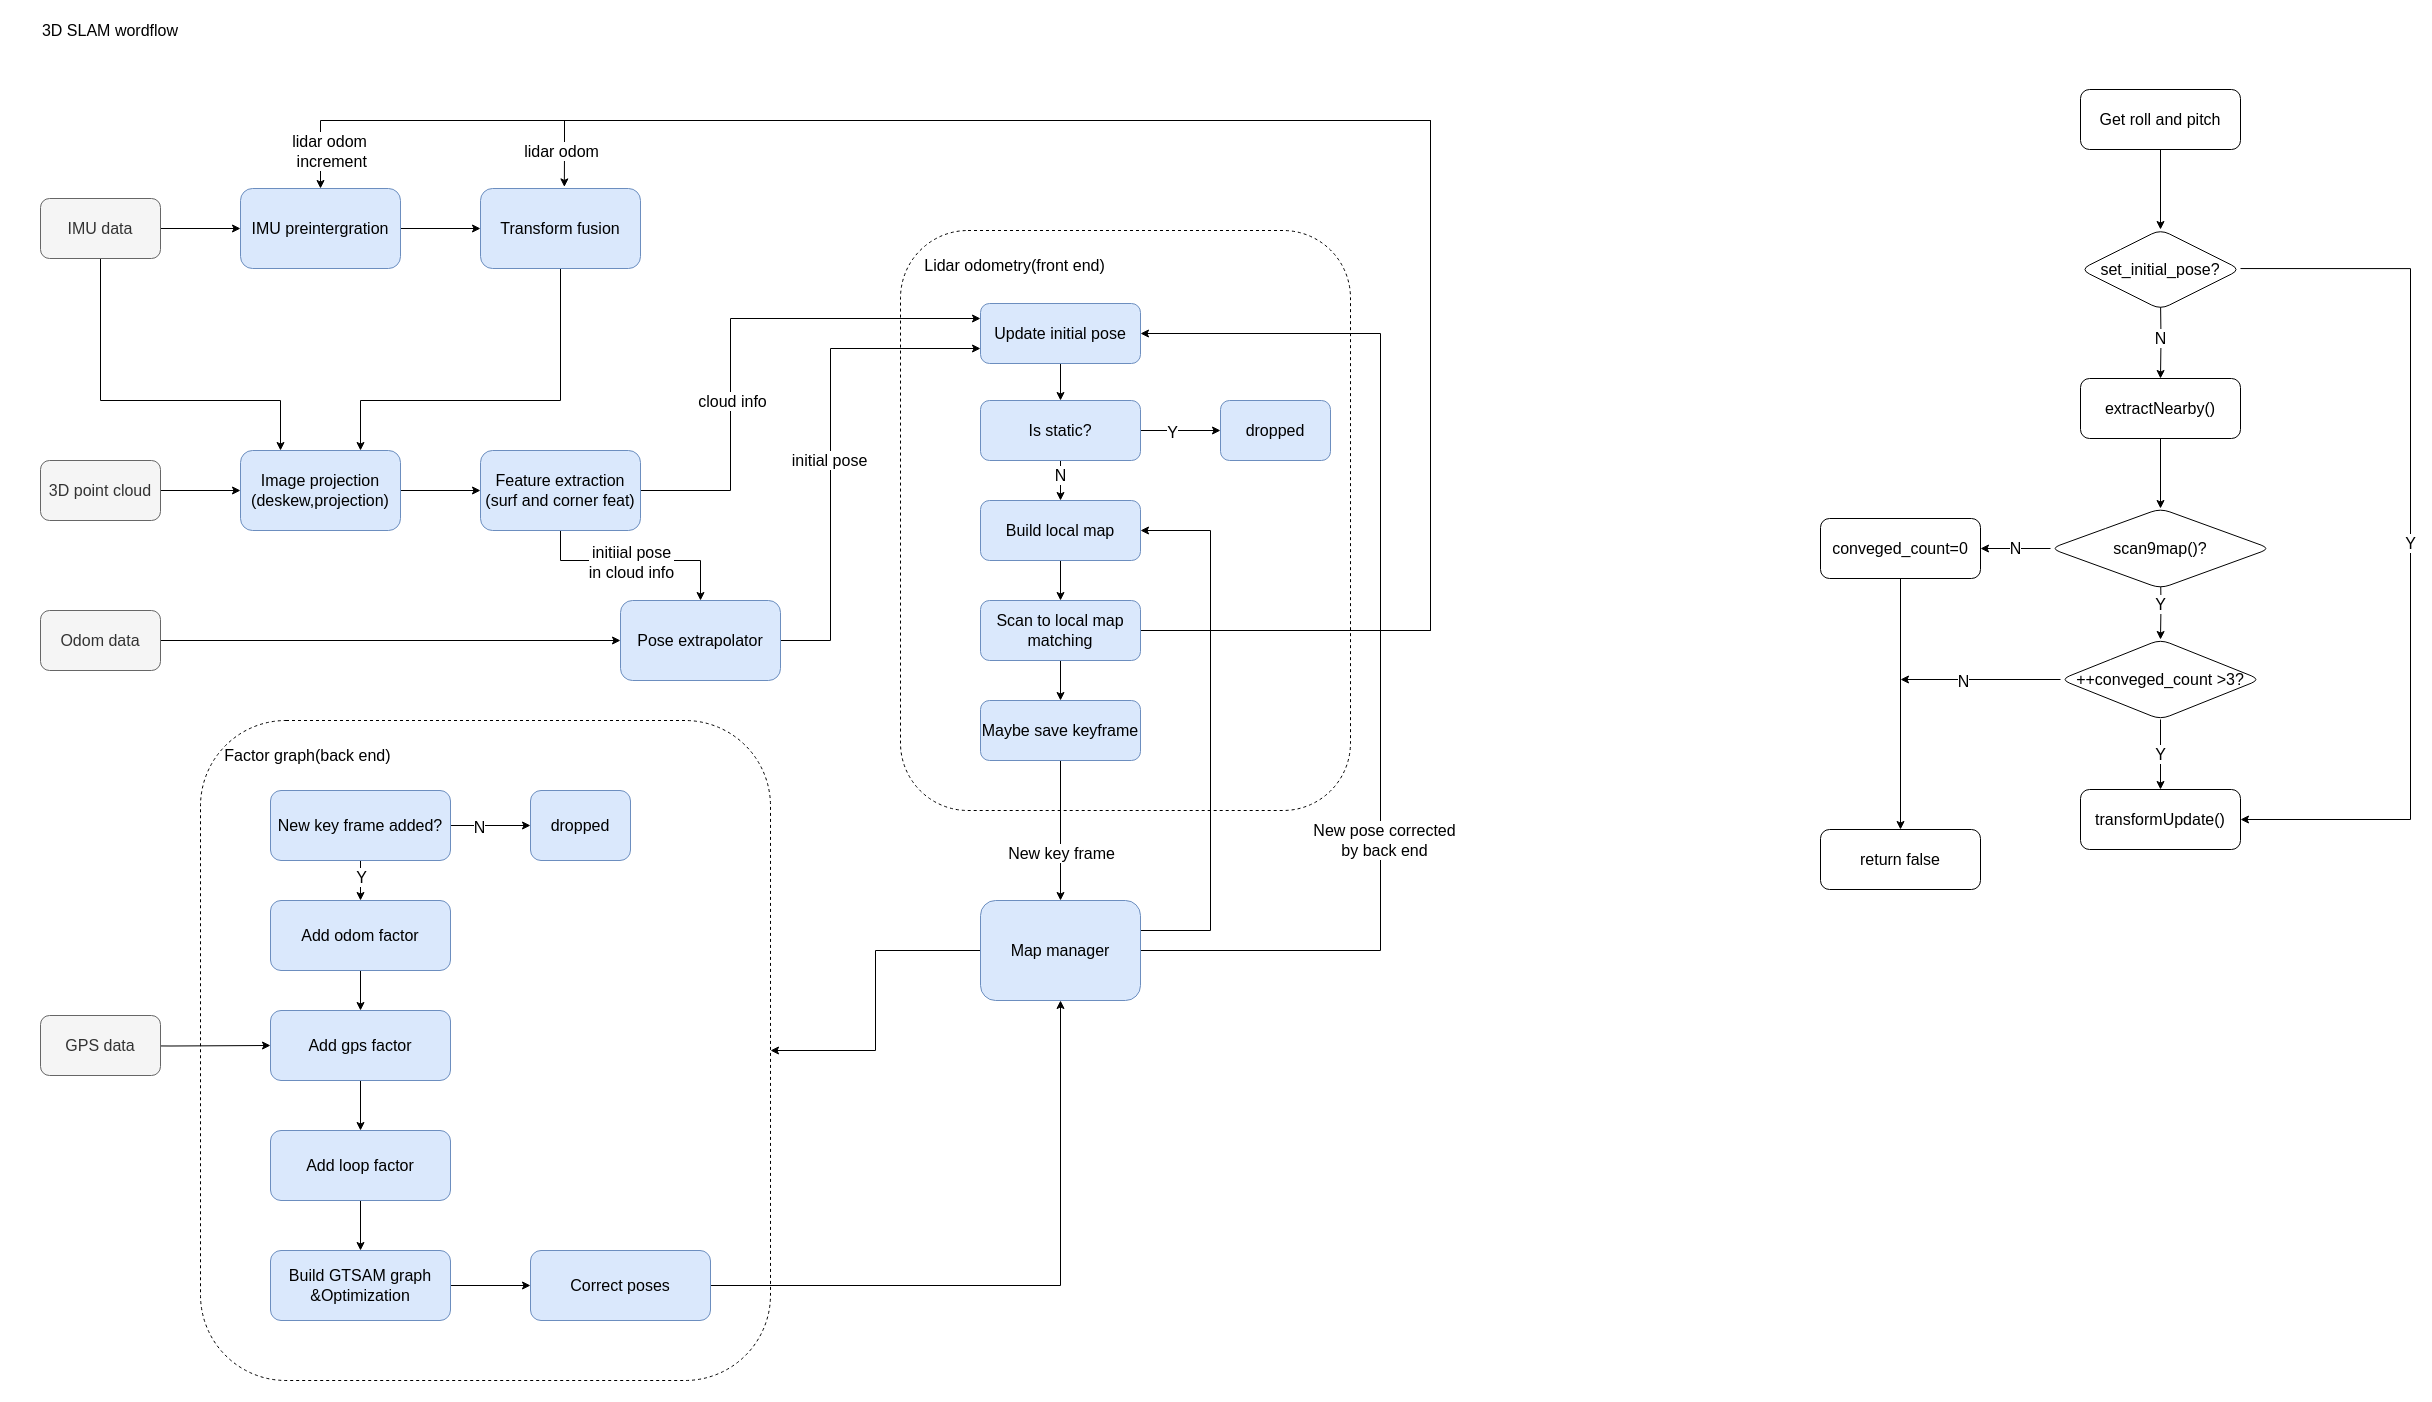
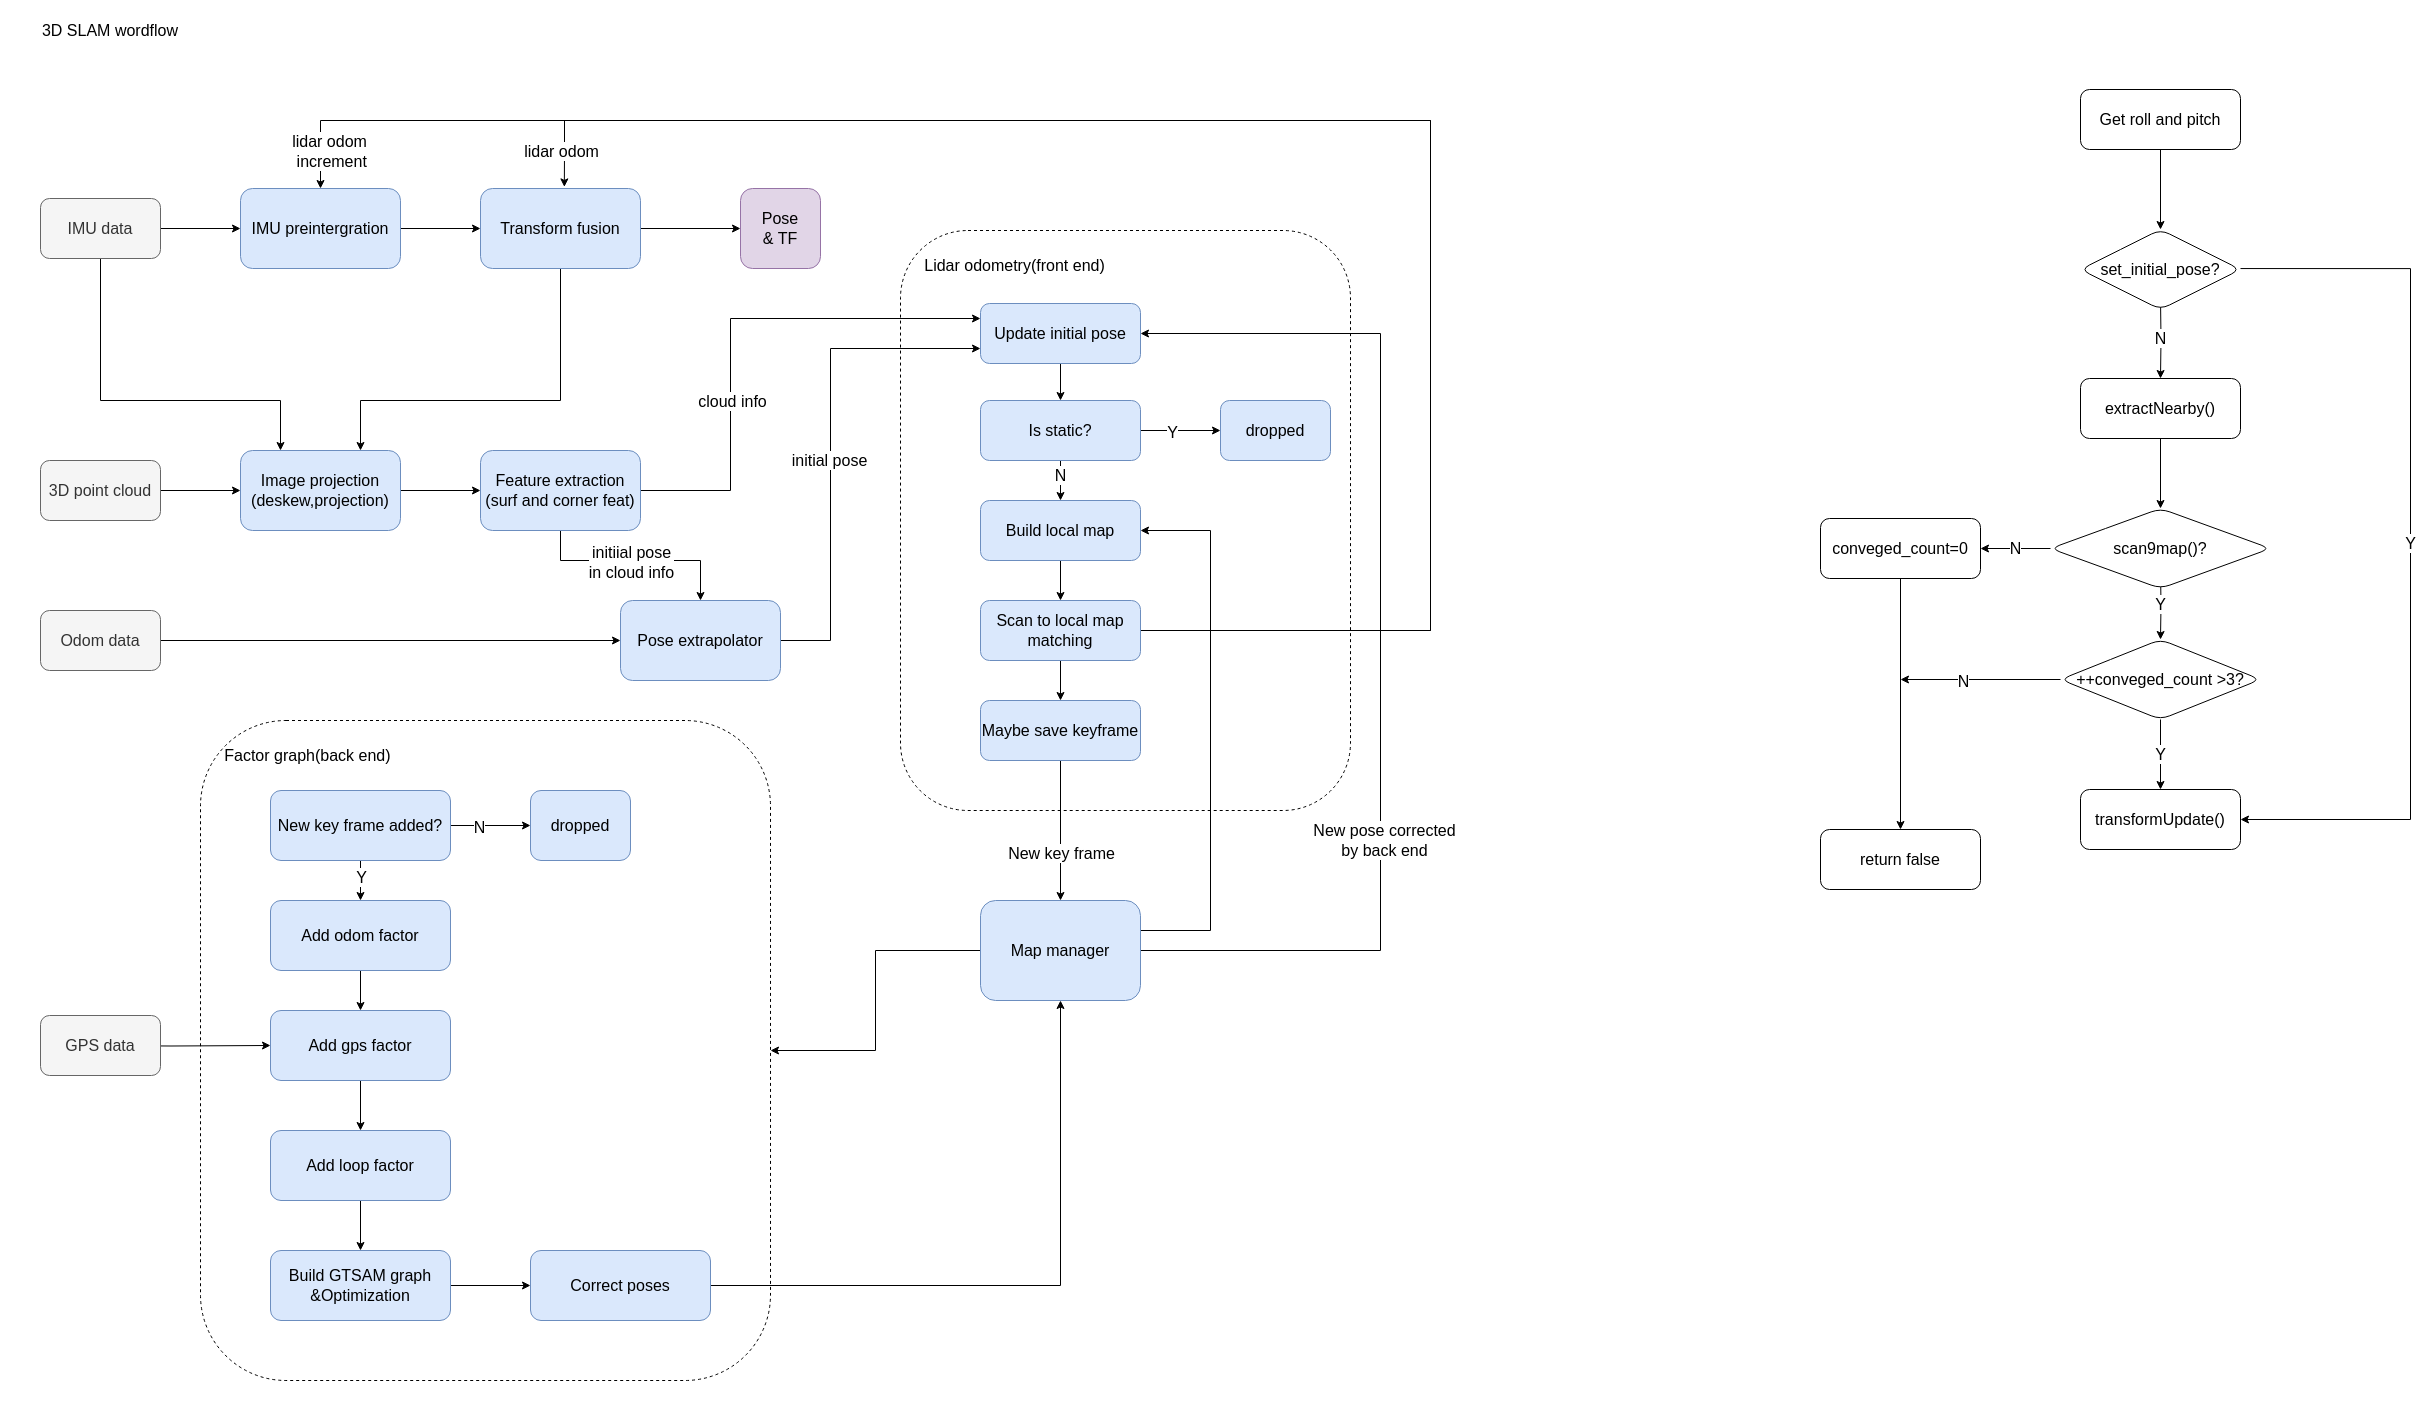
none -> (687, 229)
none -> (781, 229)
